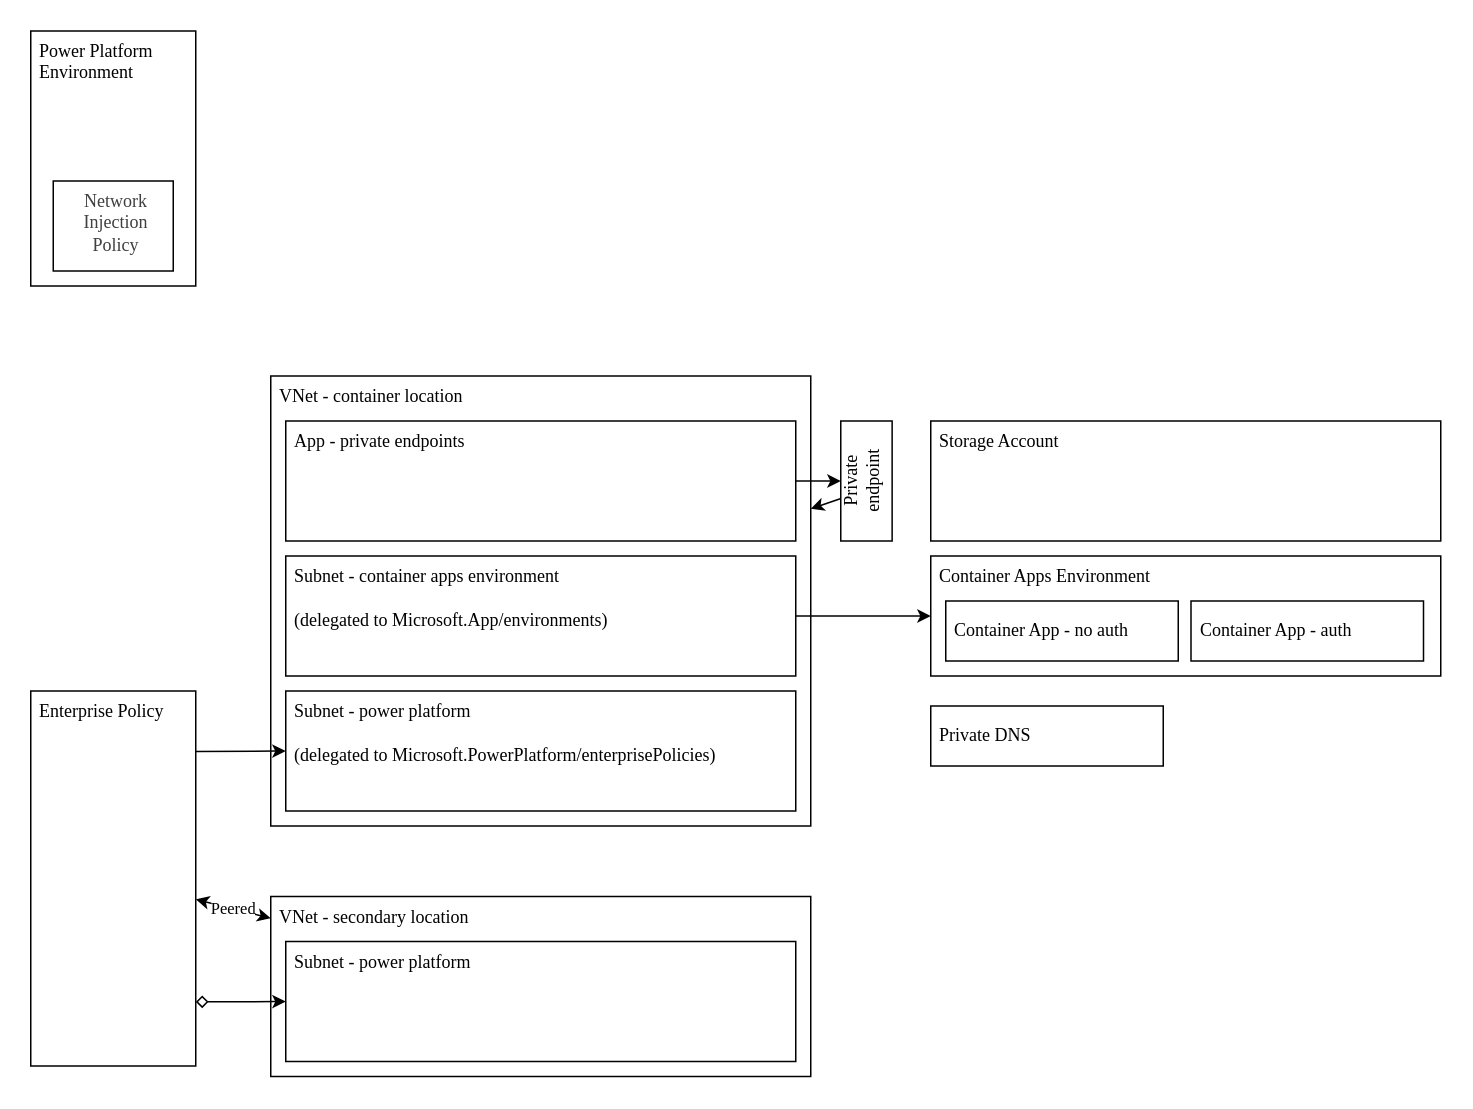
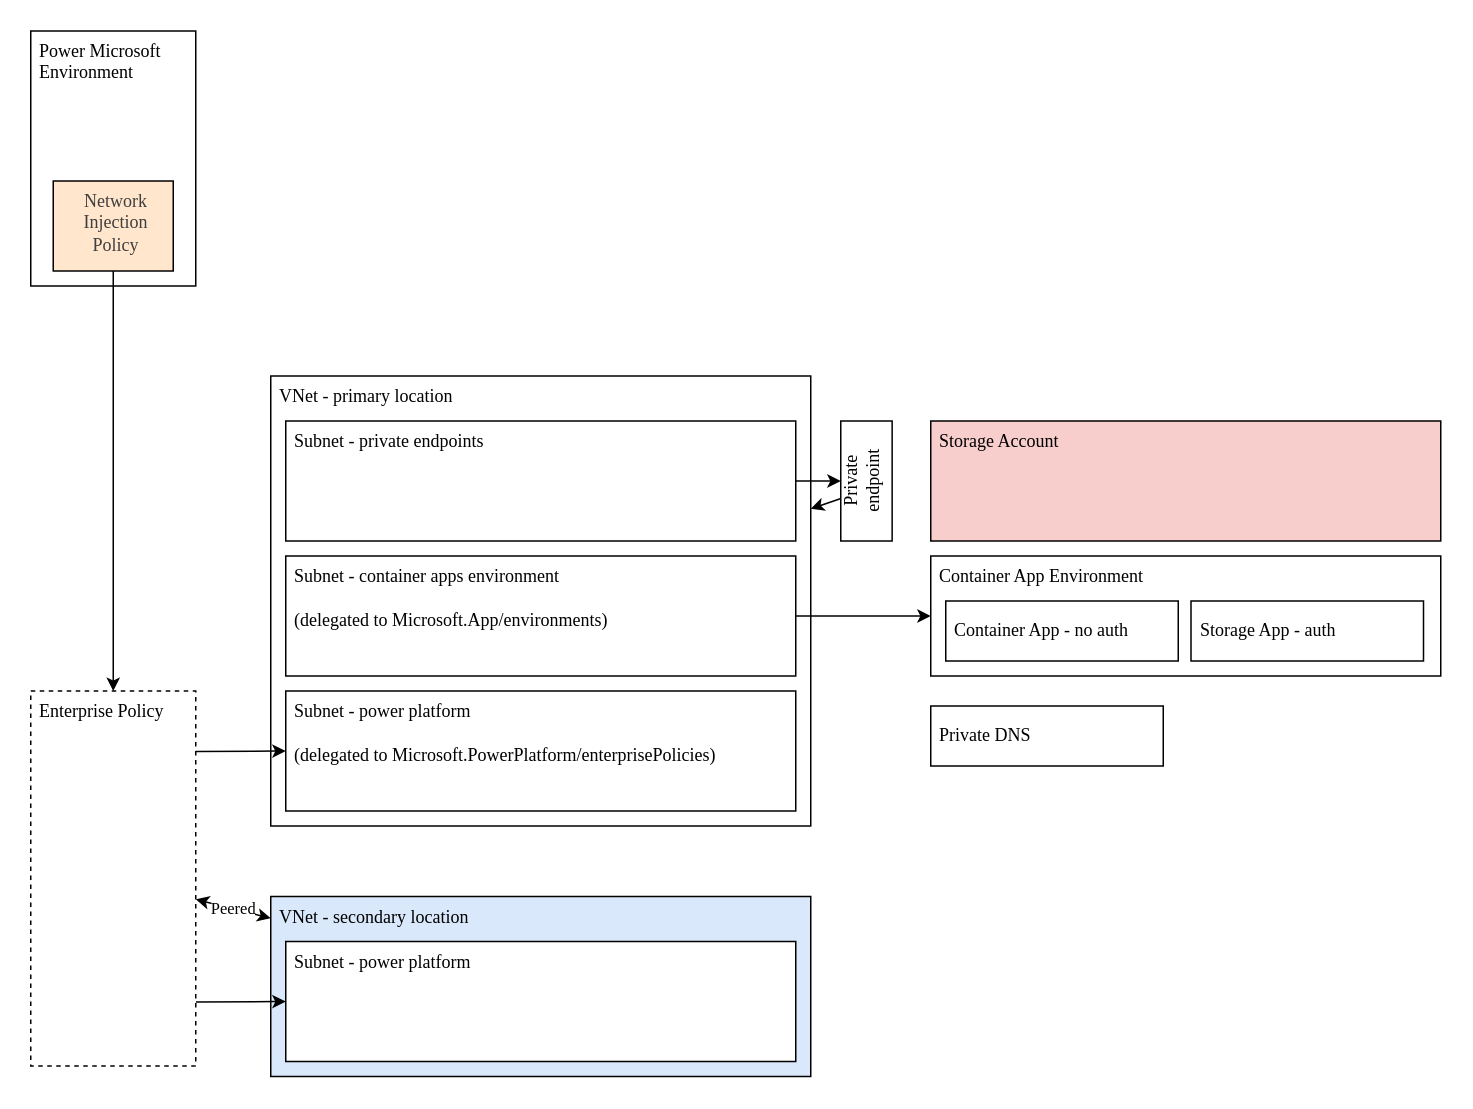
(118, 63) -> (118, 63)
(113, 226) -> (113, 226)
(392, 397) -> (382, 397)
(399, 442) -> (414, 442)
none -> (113, 476)
(1186, 481) -> (1186, 481)
(1061, 577) -> (1056, 577)
(1292, 631) -> (1284, 631)
(113, 878) -> (113, 878)
(394, 918) -> (394, 918)
(208, 1002) -> (202, 1002)
